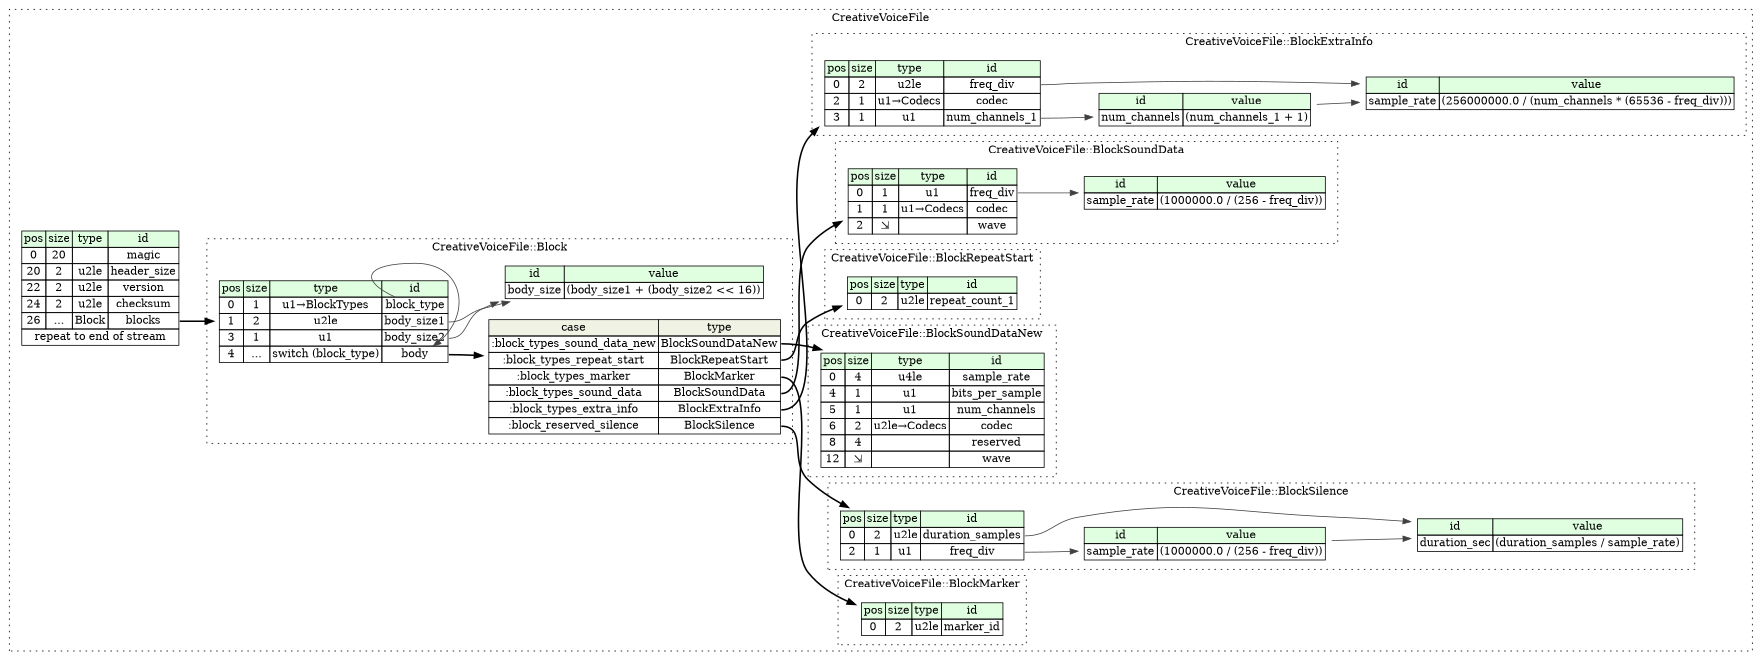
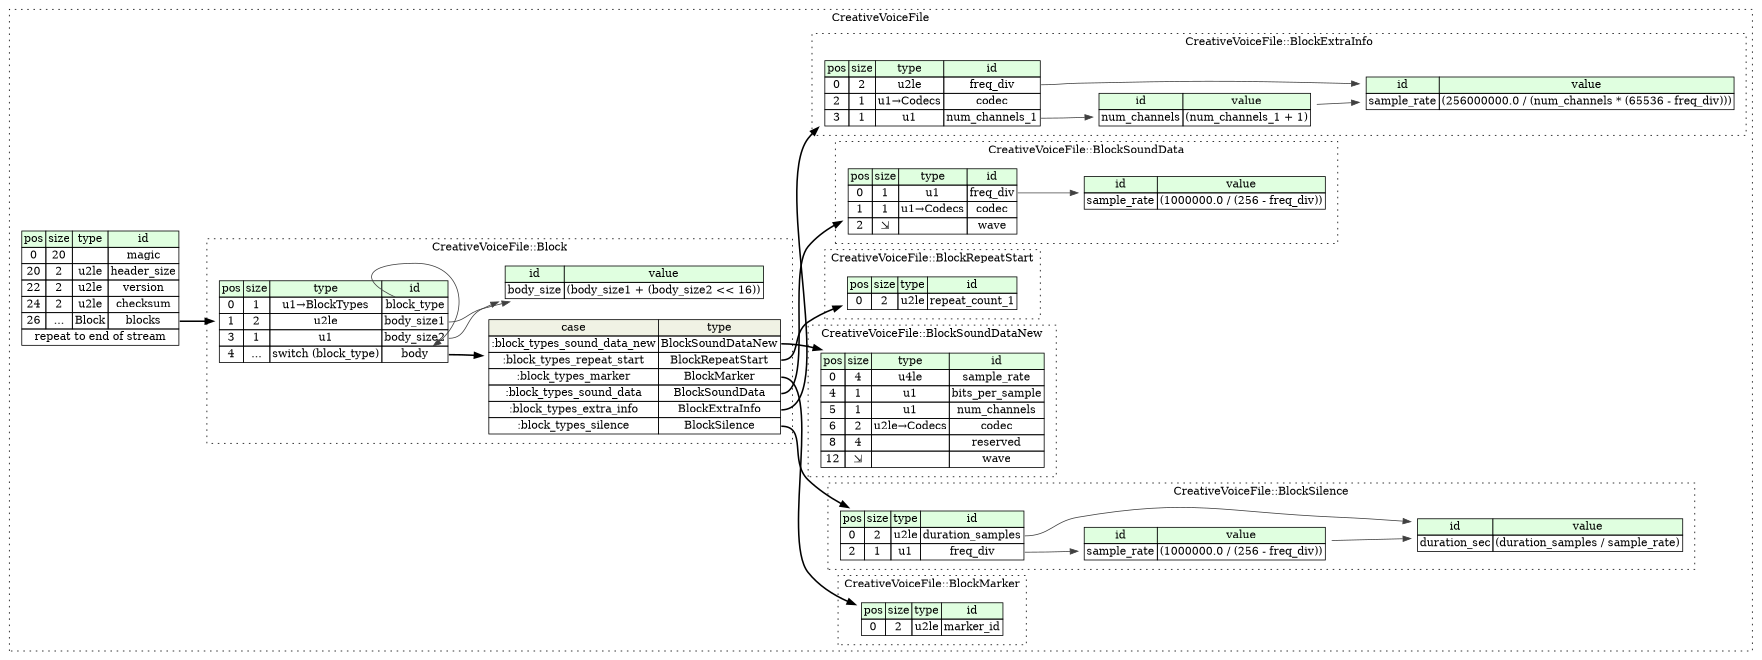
(574, 425) -> (574, 425)
